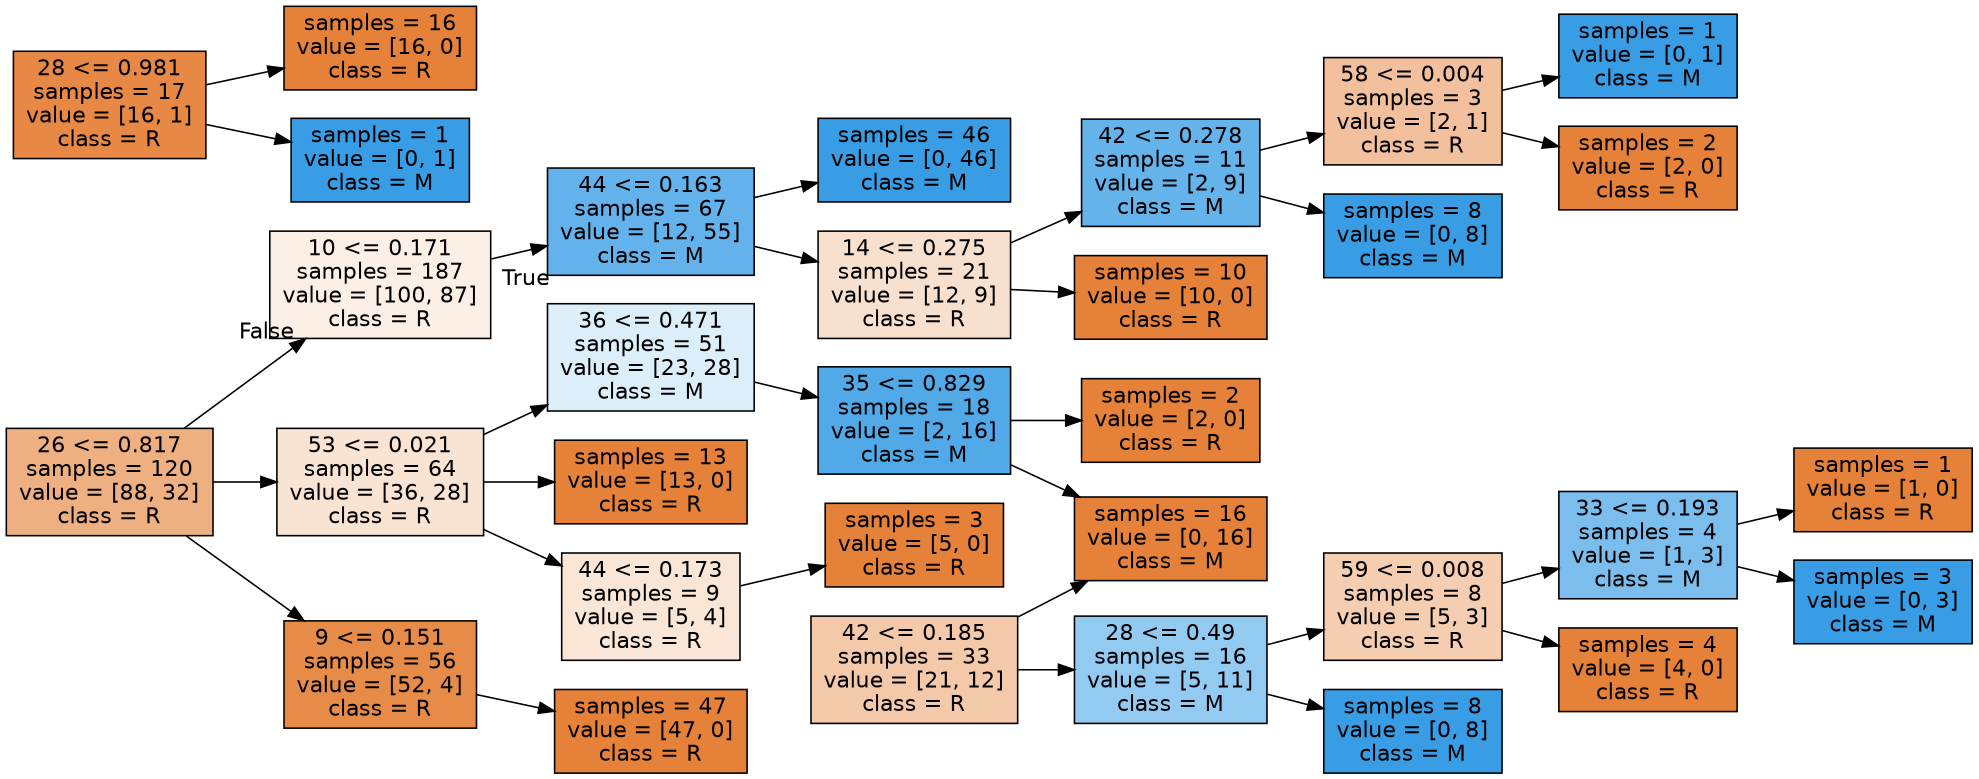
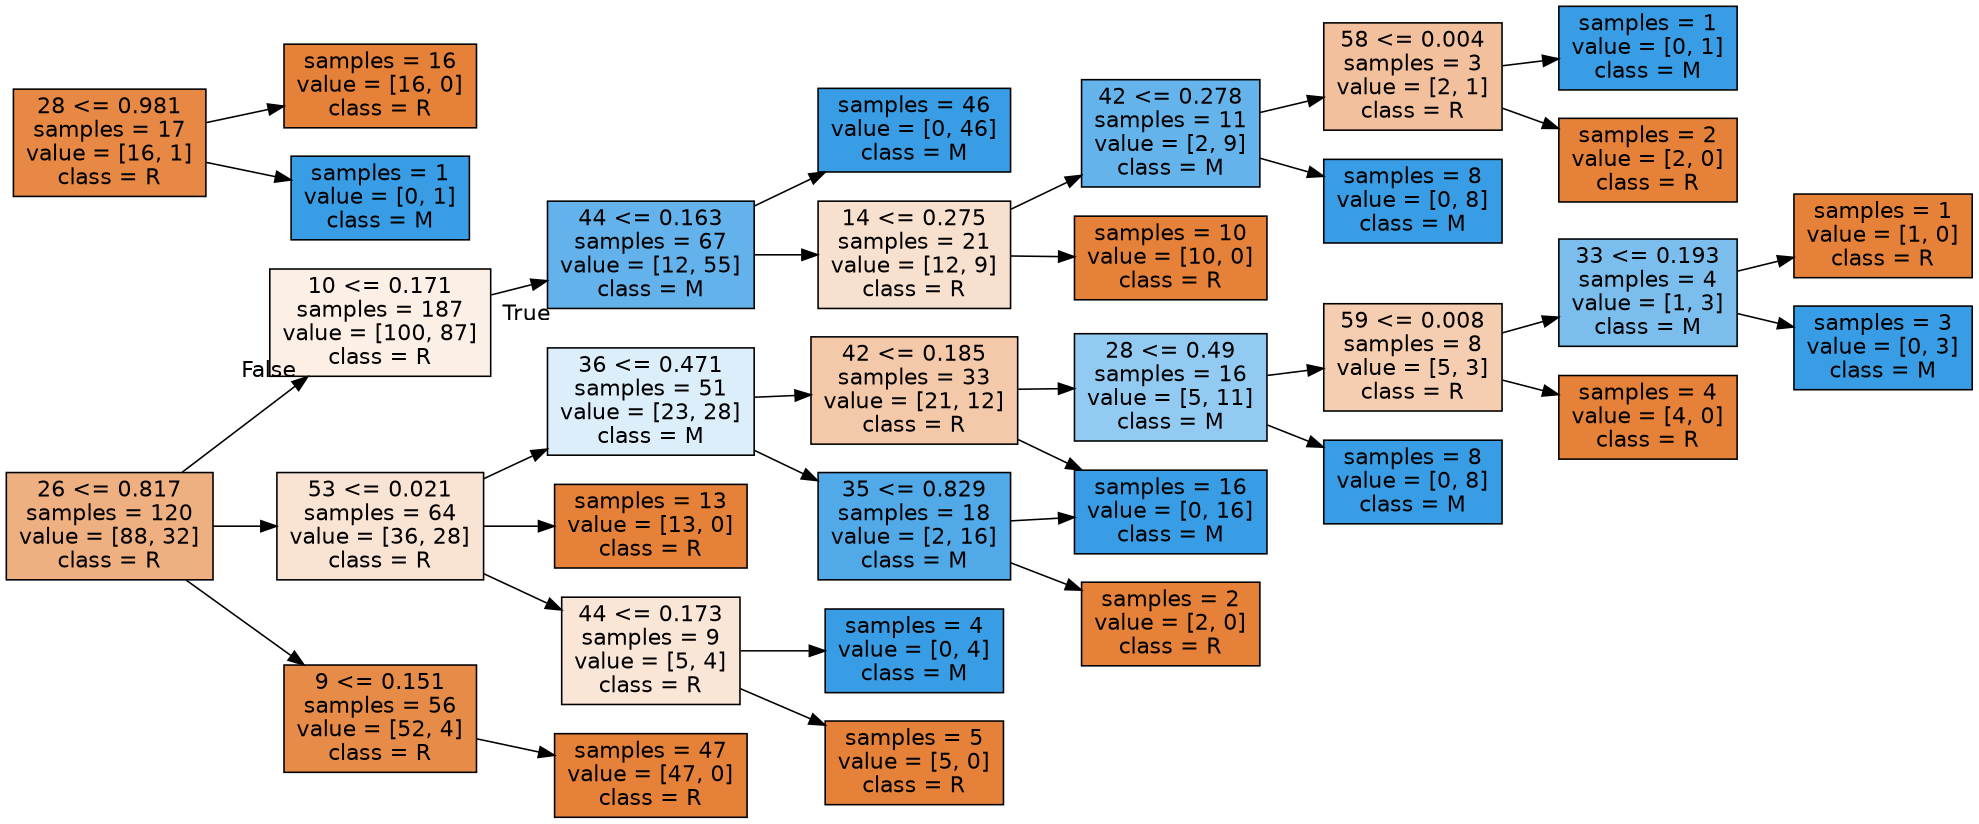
none -> (775, 396)
(1171, 539) -> (1171, 512)
(914, 545) -> (914, 763)
none -> (914, 651)
